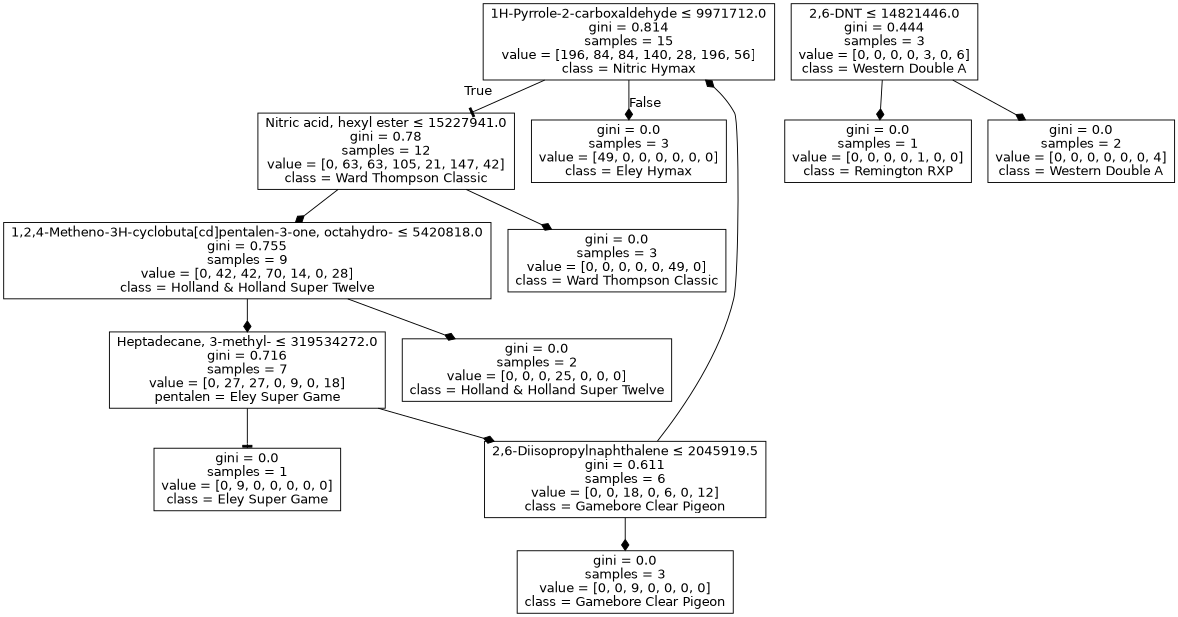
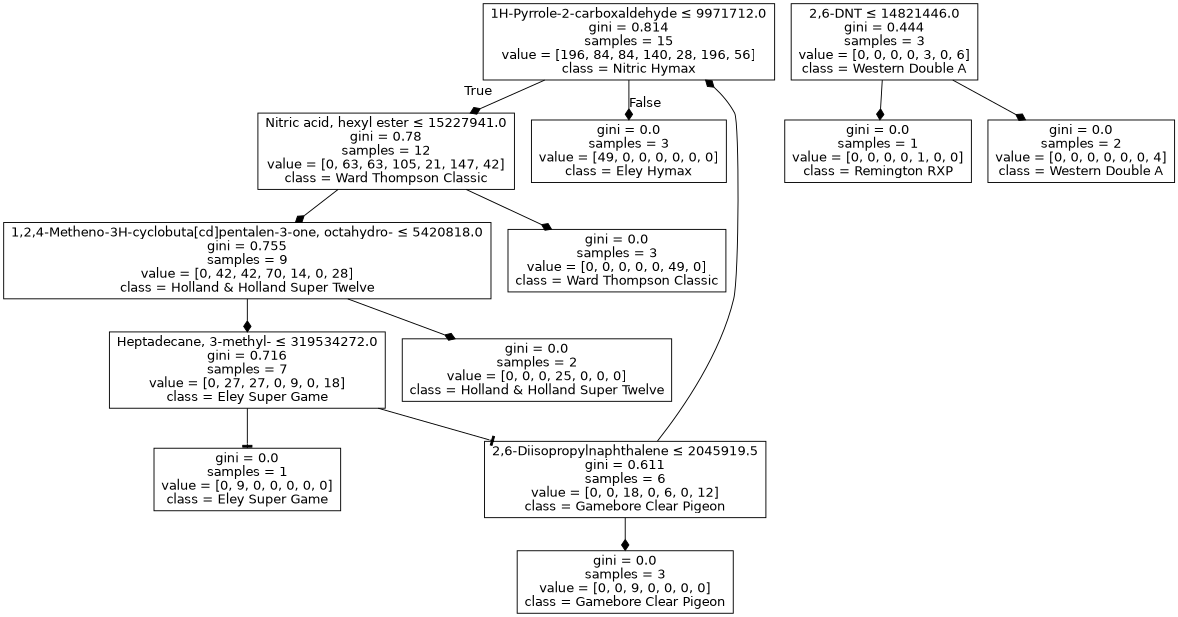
(510, 96) -> (513, 94)
(247, 397) -> (247, 397)
(431, 423) -> (434, 424)
